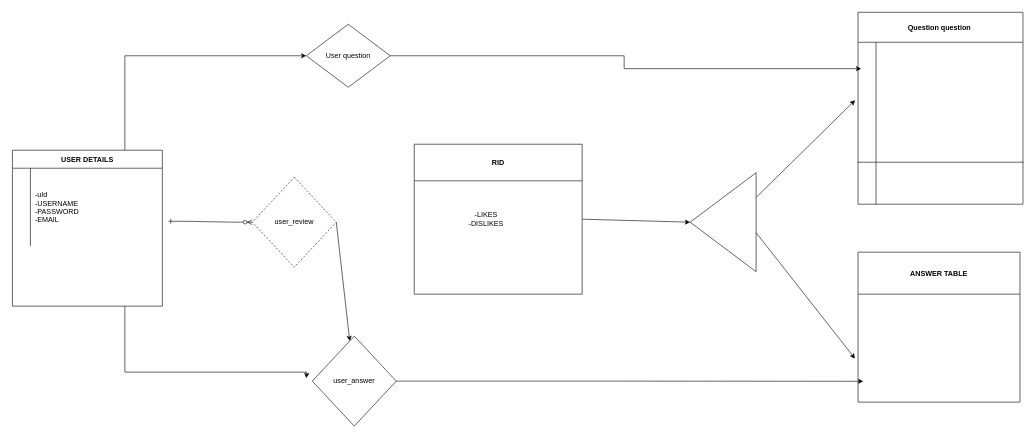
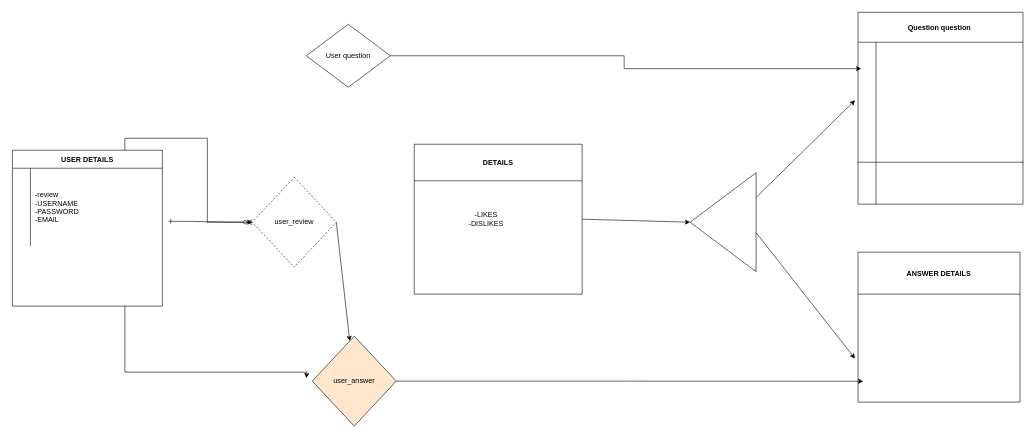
(300, 56) -> (206, 138)
(498, 163) -> (498, 163)
(43, 195) -> (48, 195)
(939, 274) -> (939, 274)
(354, 381) -> (354, 381)
